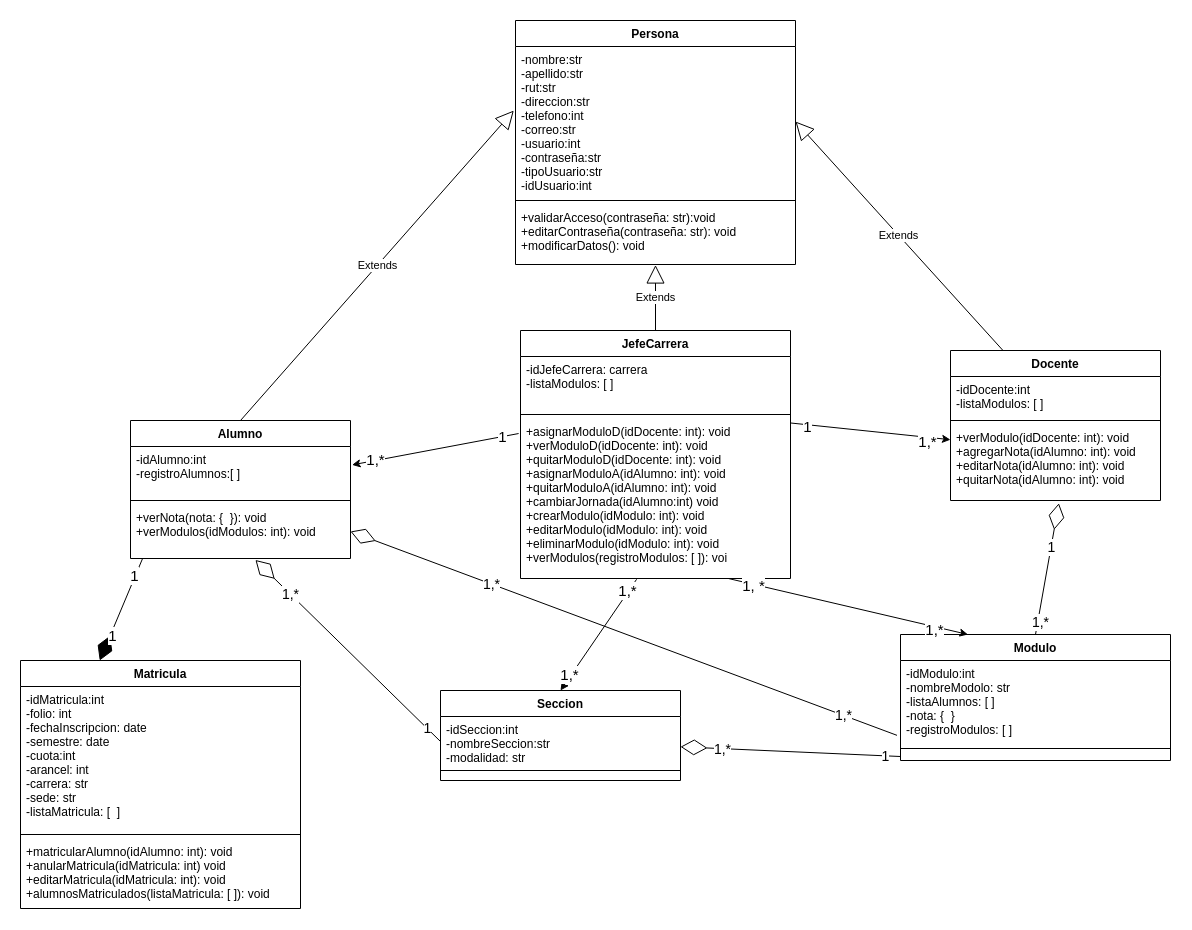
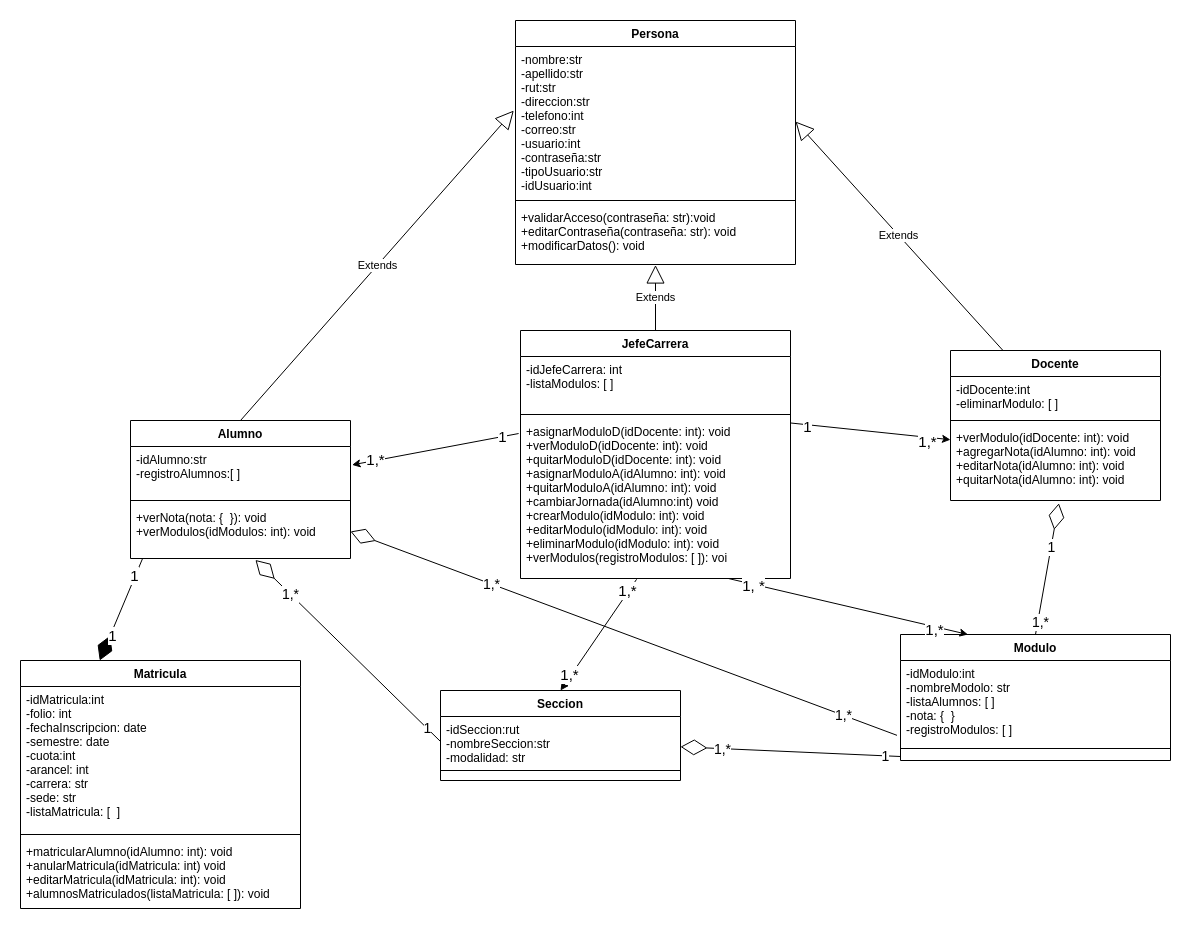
(599, 370) -> (584, 370)
(998, 390) -> (998, 390)
(173, 460) -> (175, 460)
(487, 730) -> (488, 730)
